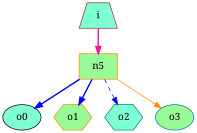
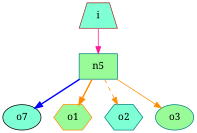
(98, 38) -> (98, 38)
(98, 66) -> (98, 66)
(87, 89) -> (87, 89)
(109, 89) -> (109, 89)
(22, 117) -> (22, 117)
